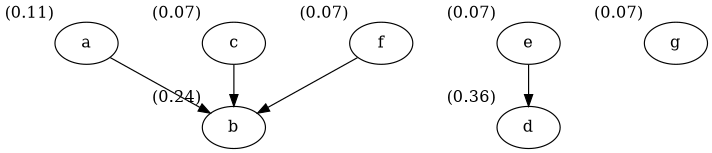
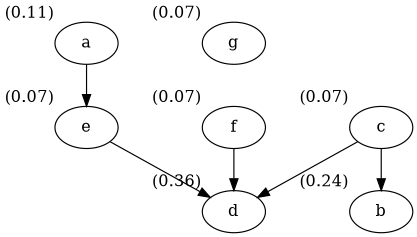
(155, 83) -> (87, 80)
(313, 83) -> (234, 164)
none -> (313, 167)
